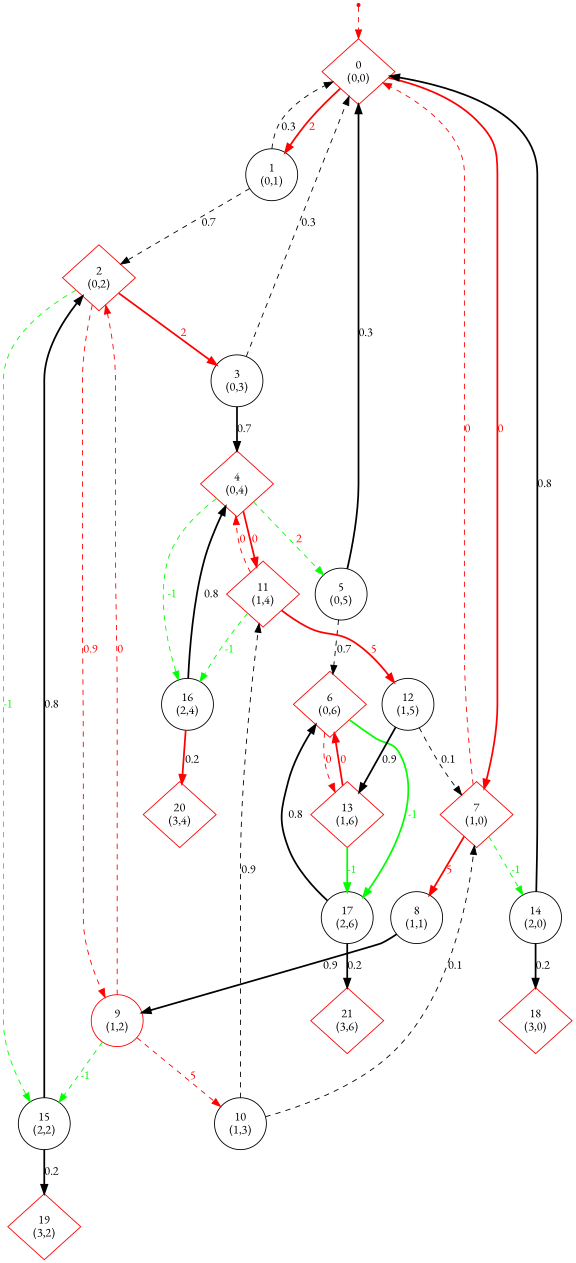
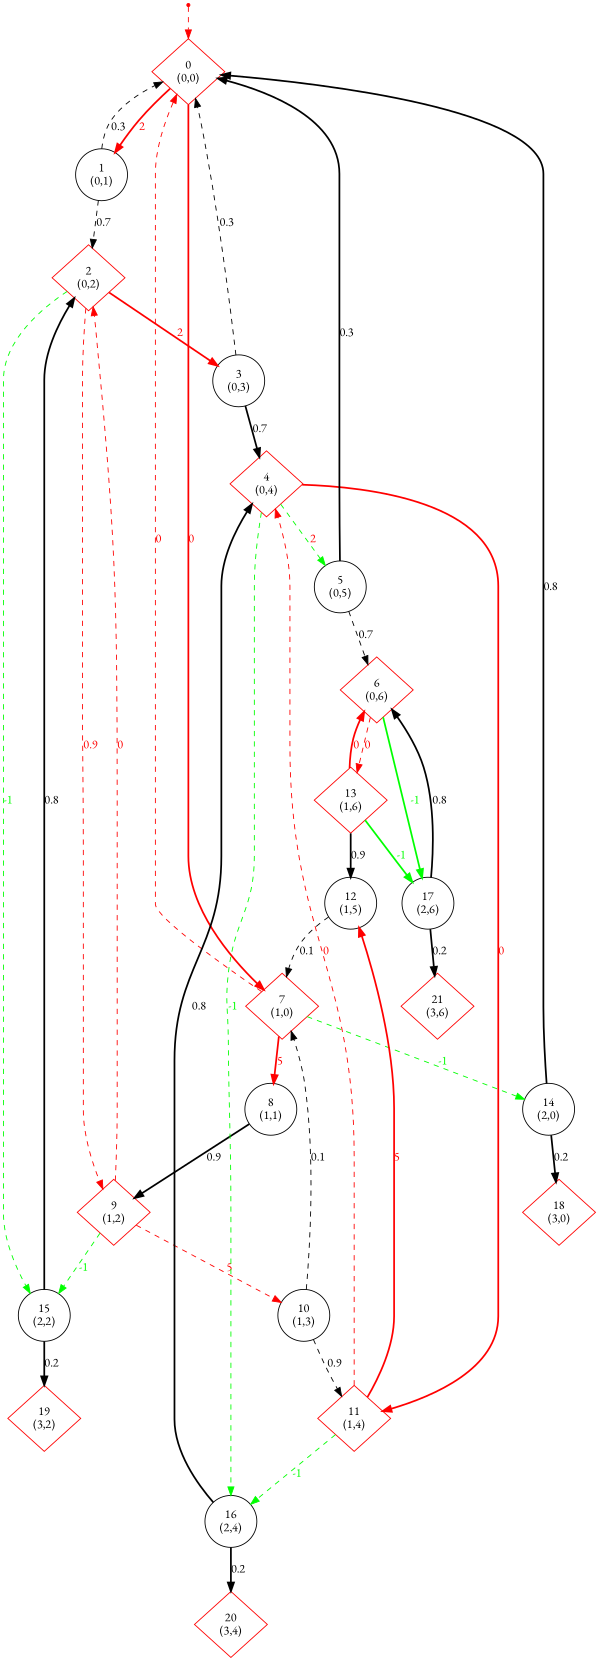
(184, 752) -> (231, 1565)
(380, 756) -> (351, 851)
(117, 1021) -> (114, 1212)
